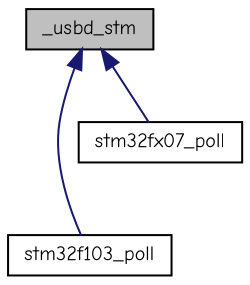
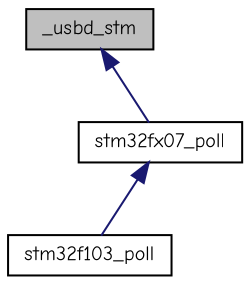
(59, 152) -> (119, 208)
